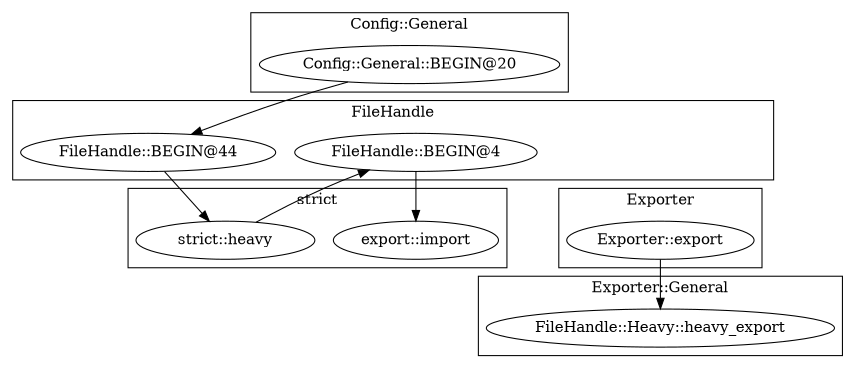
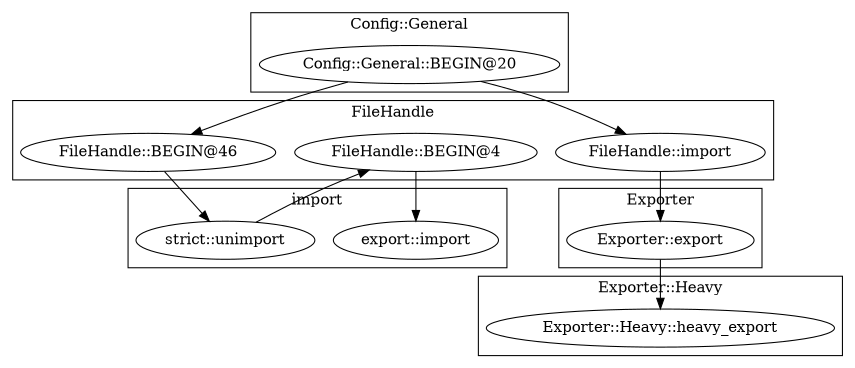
(148, 152) -> (148, 152)
none -> (660, 152)
(318, 201) -> (318, 201)
(225, 240) -> (225, 240)
(660, 288) -> (660, 288)
(660, 328) -> (660, 328)
